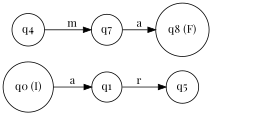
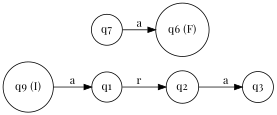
(28, 30) -> none
(182, 30) -> (182, 30)
(28, 87) -> (28, 87)
(182, 87) -> (182, 87)
none -> (258, 87)
